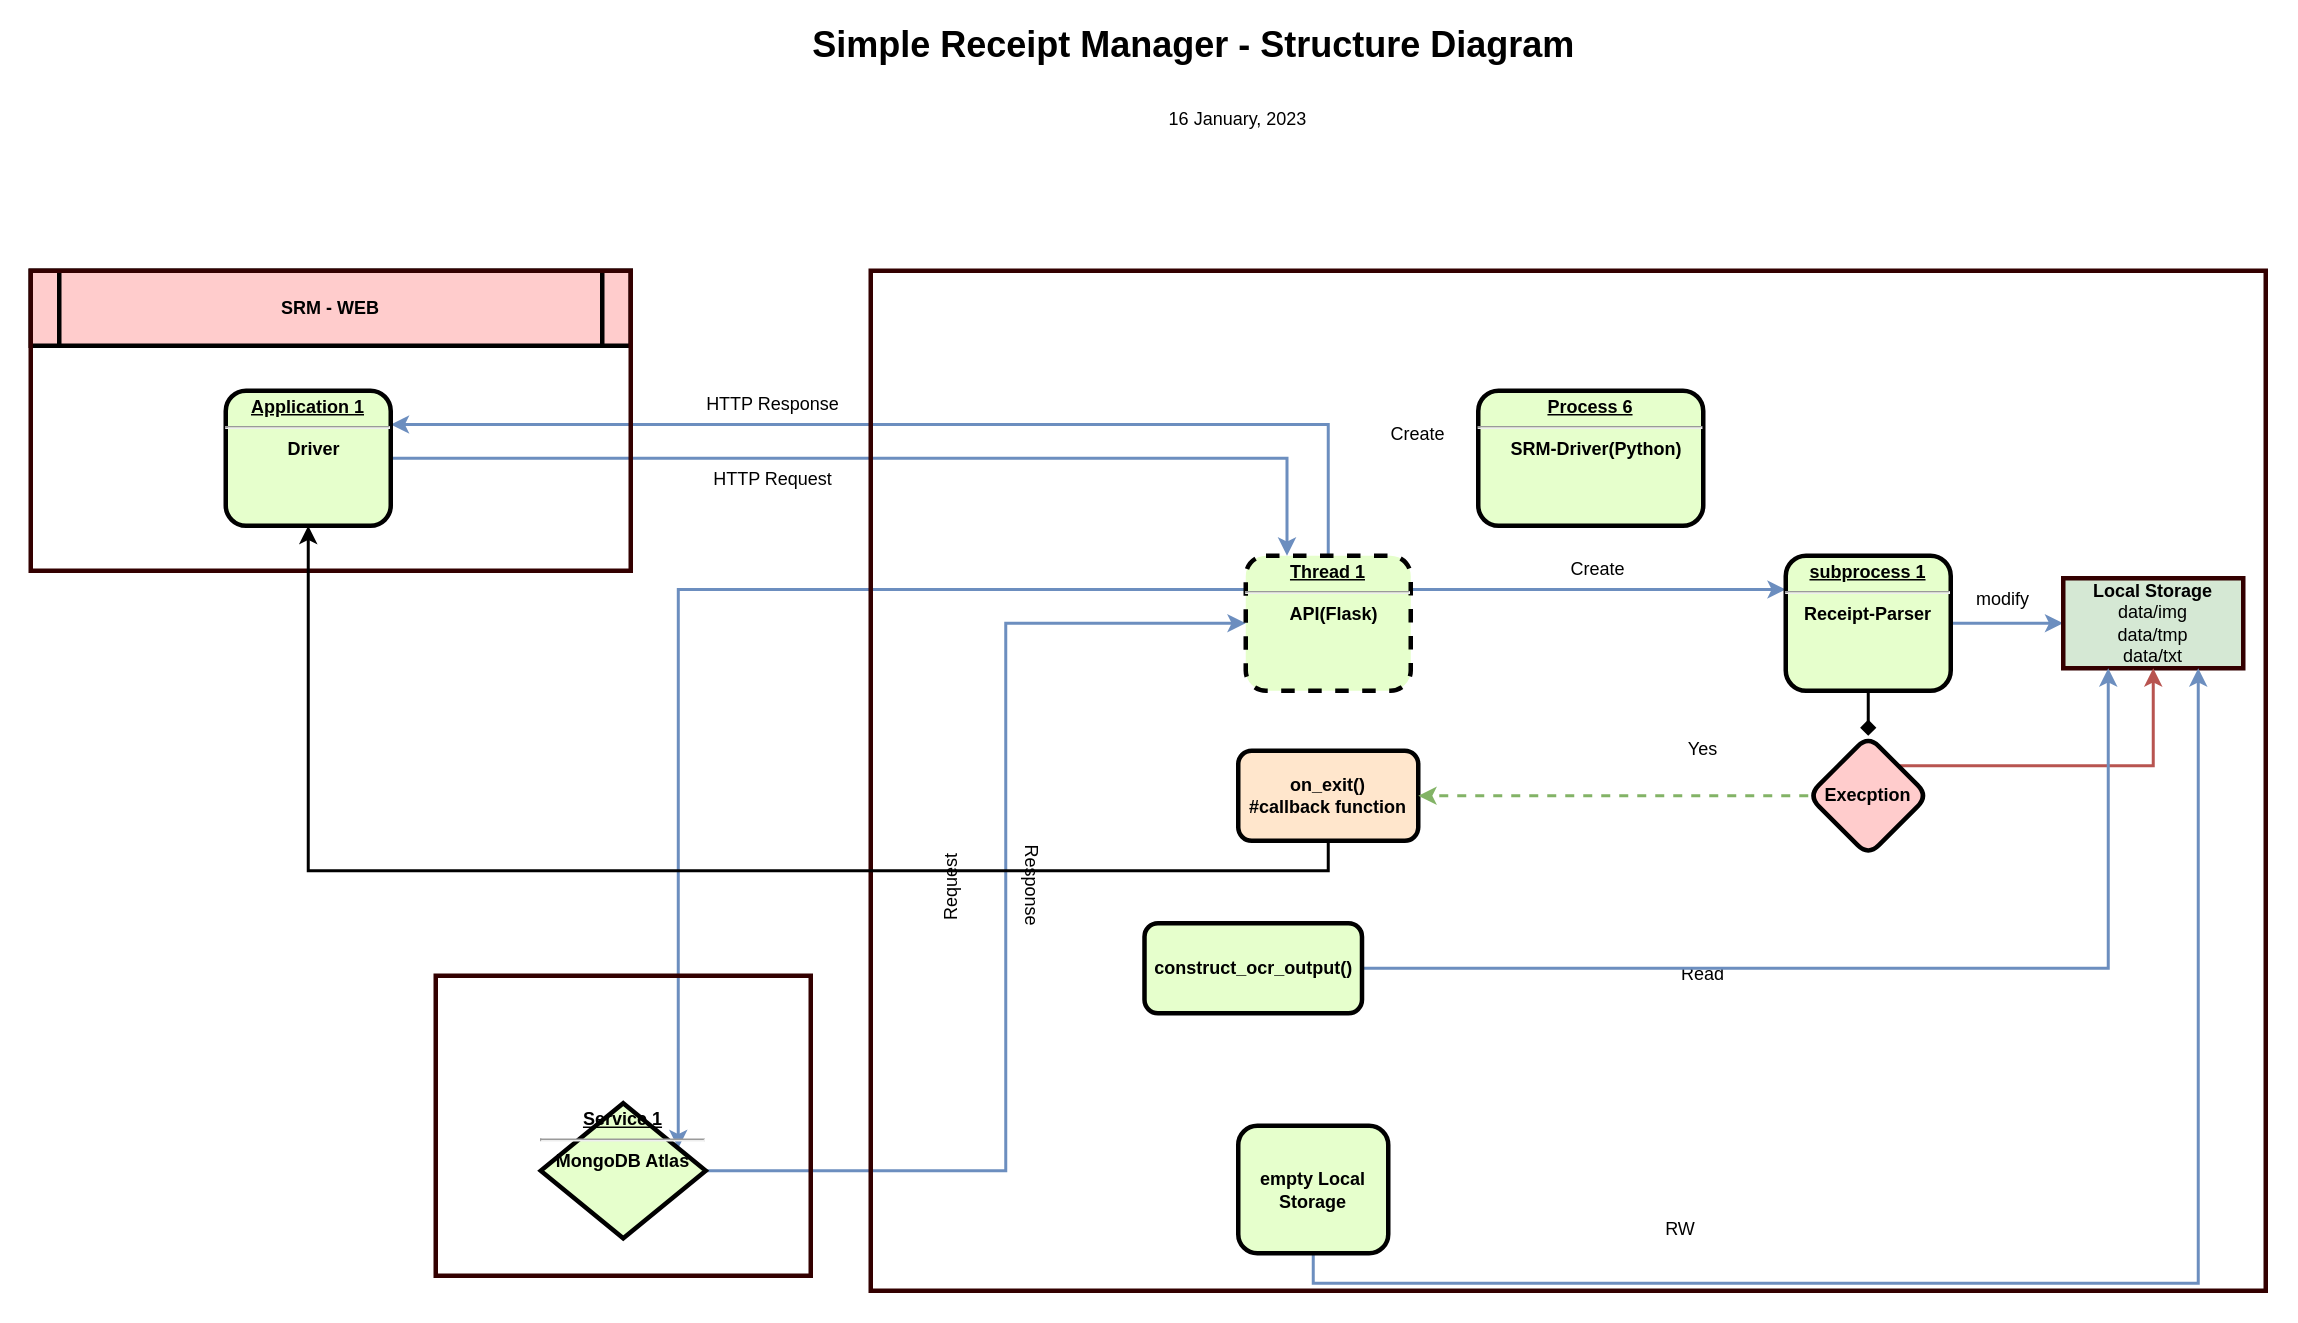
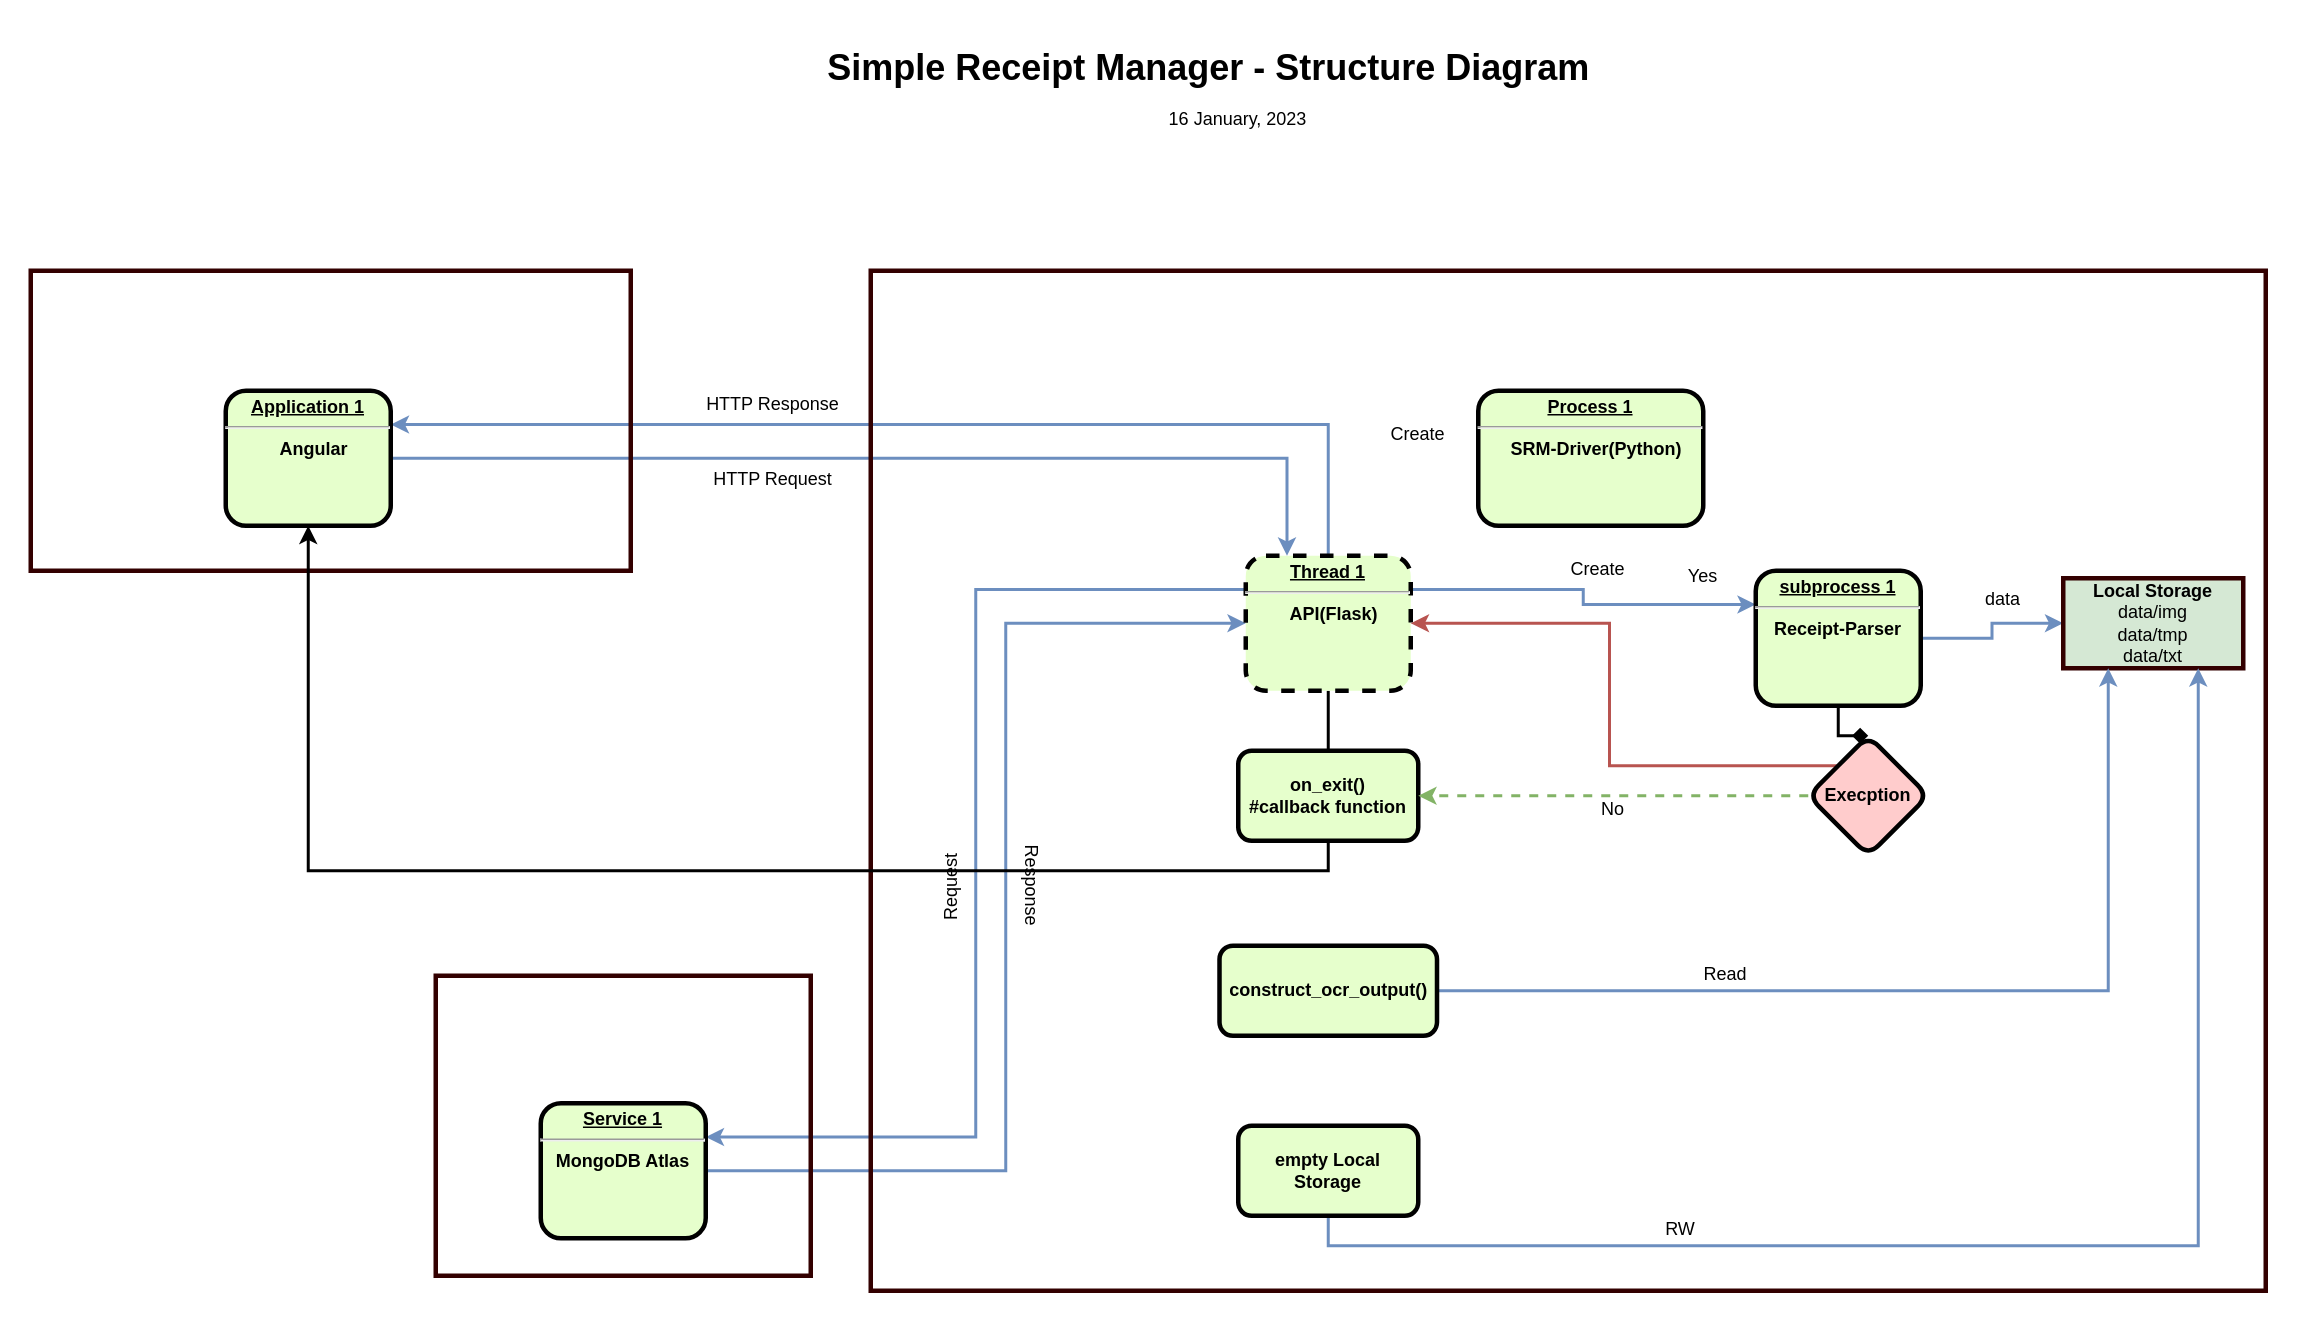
(1193, 46) -> (1208, 68)
(331, 308) -> none
(308, 391) -> (308, 391)
(1591, 391) -> (1591, 391)
(2003, 599) -> (2003, 599)
(1868, 623) -> (1838, 638)
none -> (1328, 720)
(1703, 751) -> (1703, 578)
(2068, 766) -> (1610, 716)
(1328, 796) -> (1328, 796)
none -> (1613, 811)
(1253, 968) -> (1328, 991)
(1703, 976) -> (1726, 976)
(623, 1171) -> (623, 1171)
(1313, 1190) -> (1328, 1171)
